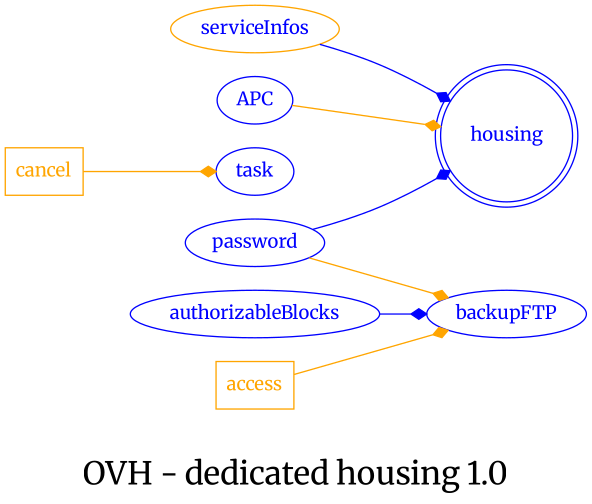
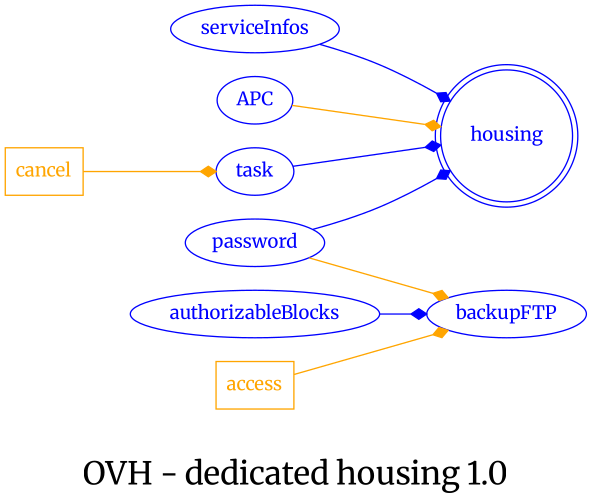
(255, 29) -> (255, 29)
none -> (359, 157)
